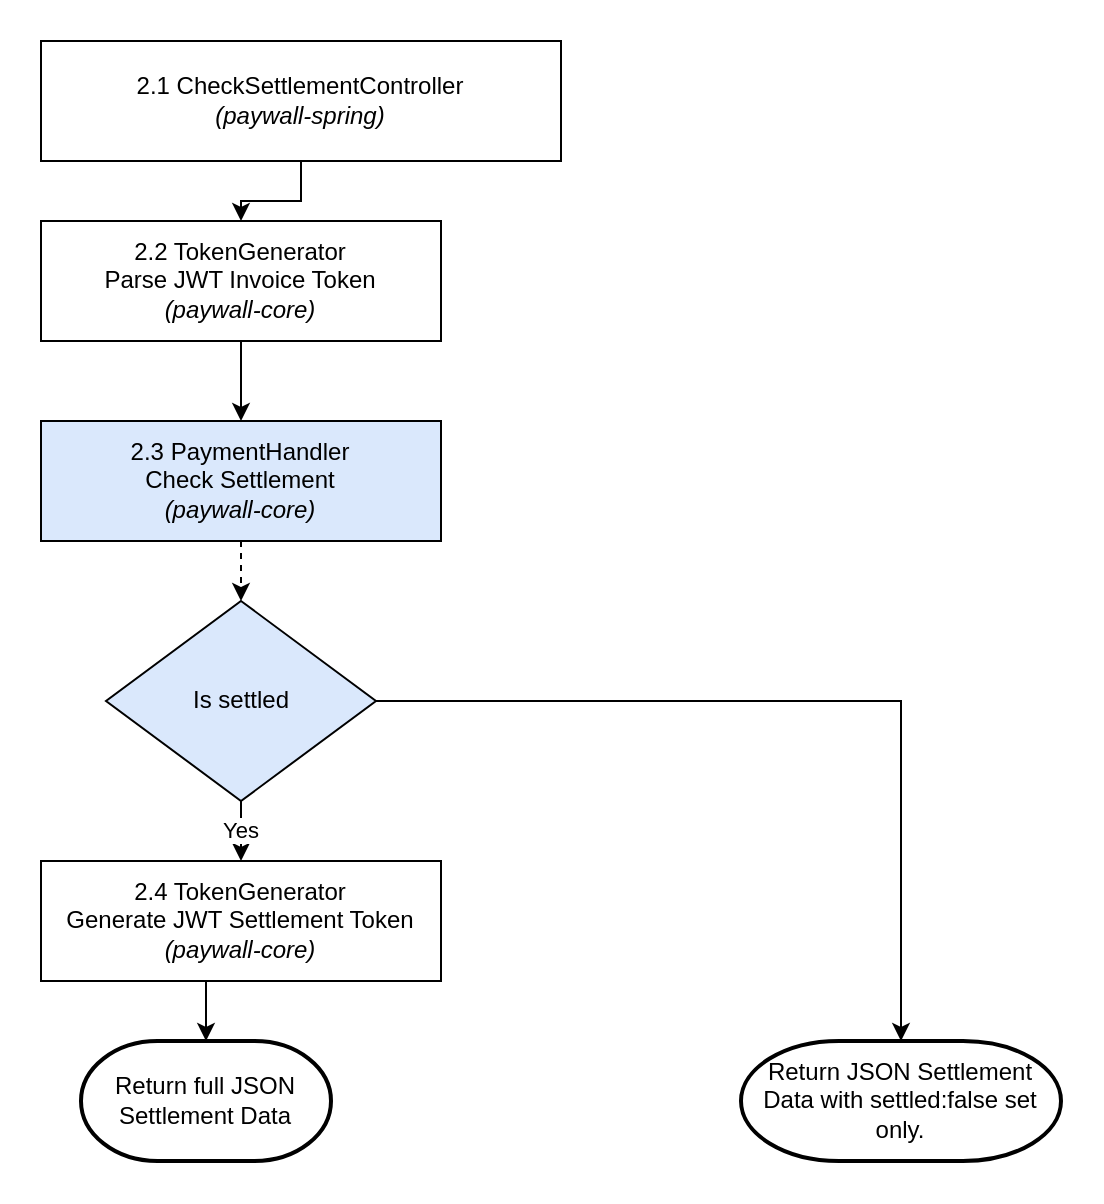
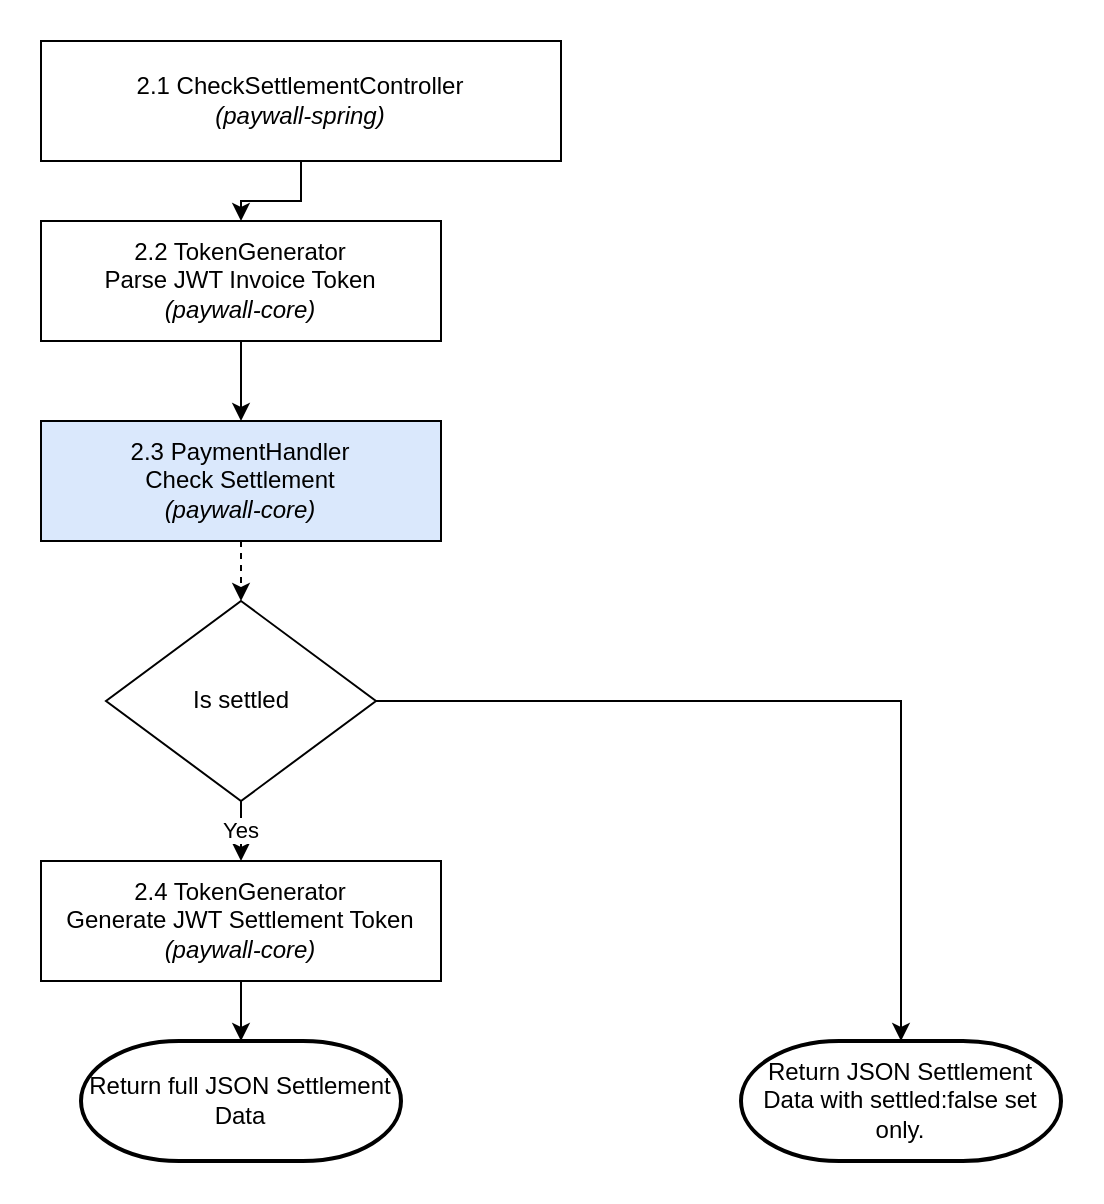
(241, 701) -> (241, 701)
(206, 1101) -> (241, 1101)
